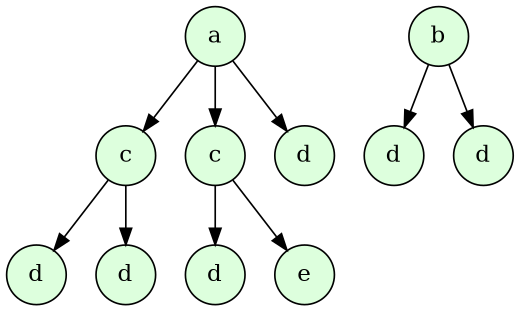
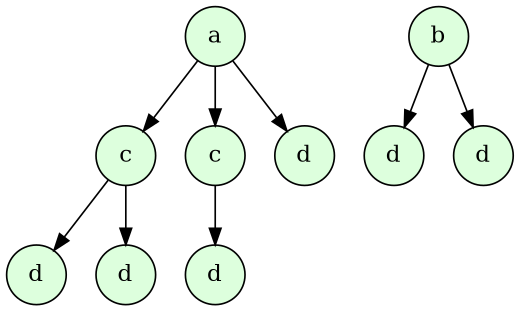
(305, 275) -> none
